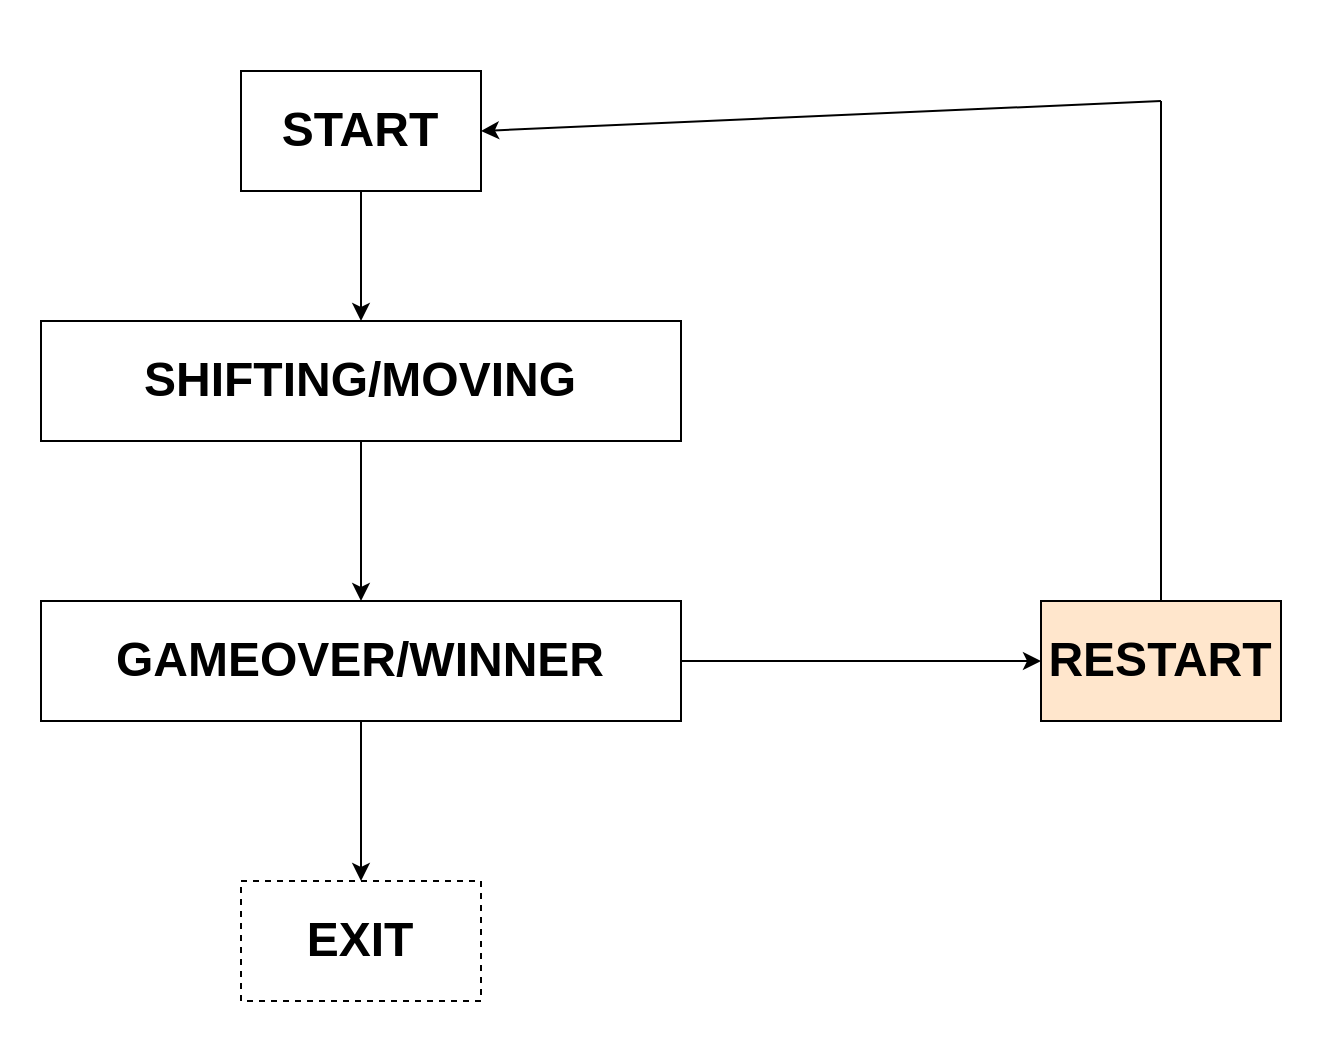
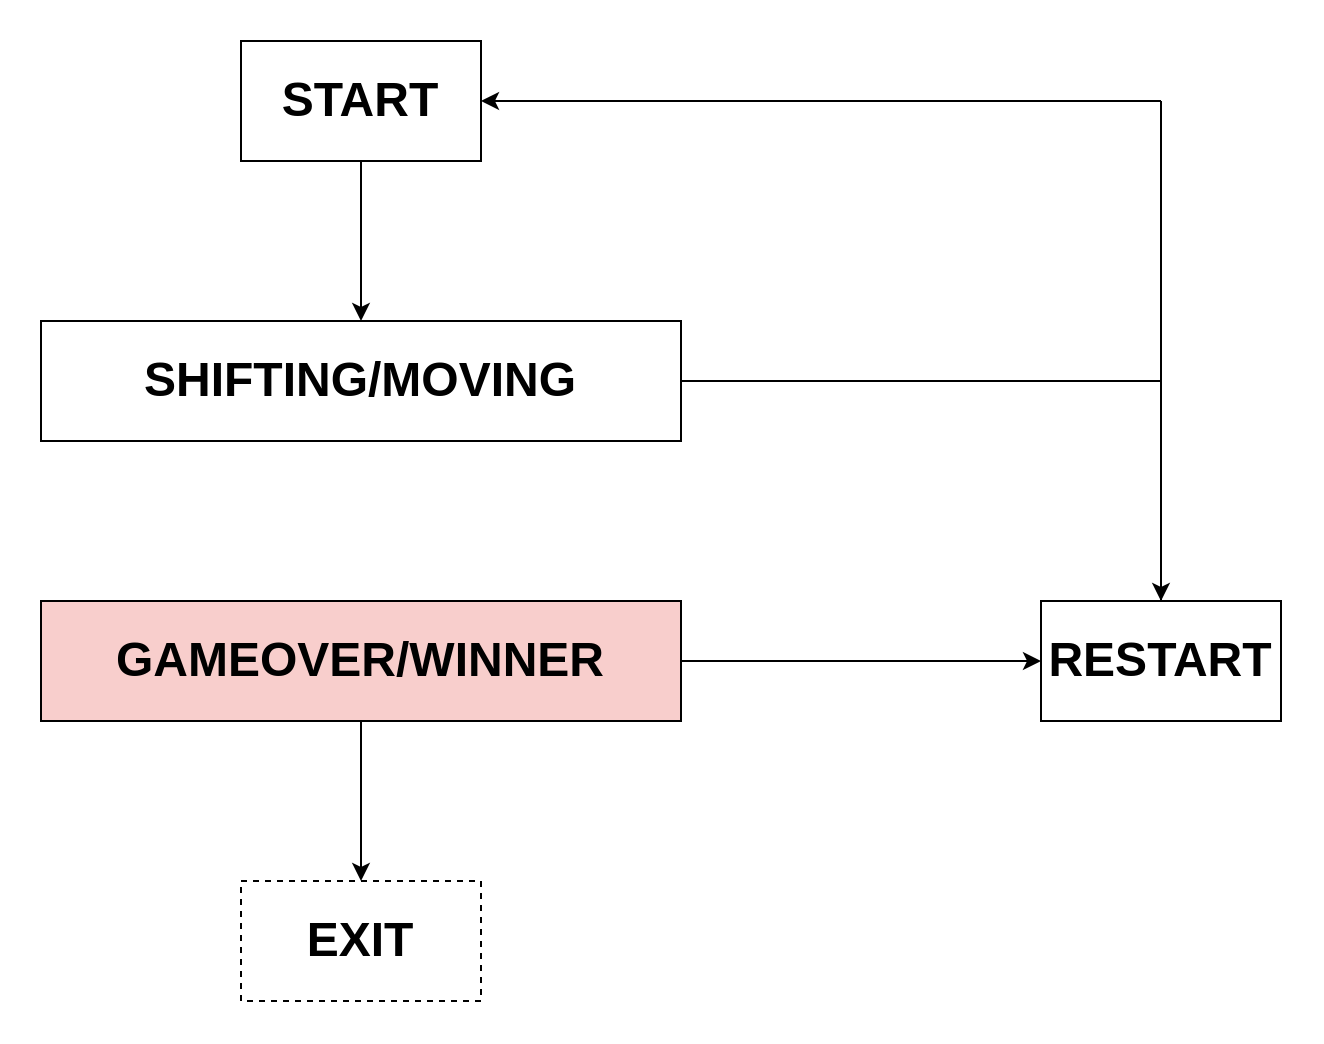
(361, 131) -> (361, 101)
(361, 514) -> (919, 381)
(361, 661) -> (361, 661)
(1161, 661) -> (1161, 661)
